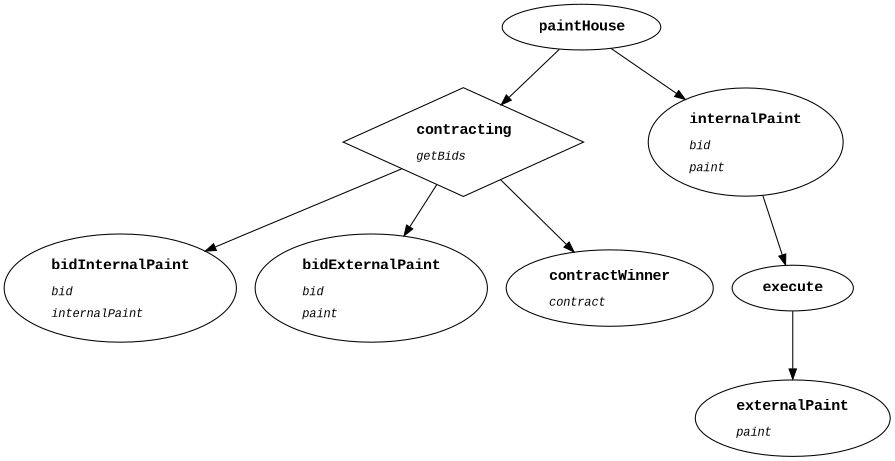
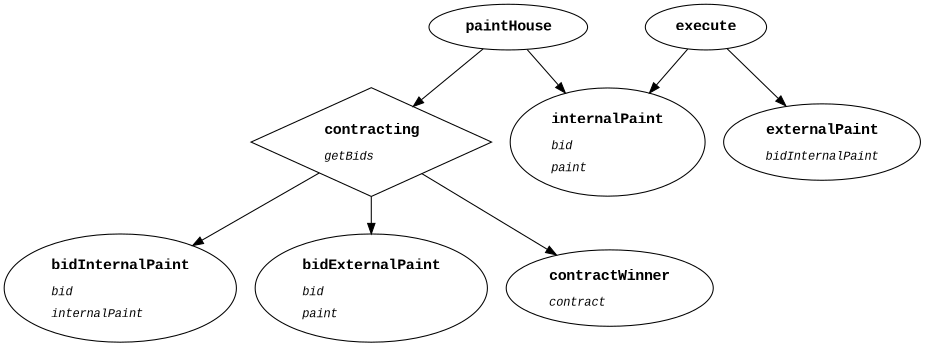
(773, 225) -> (672, 67)
(754, 428) -> (823, 151)
